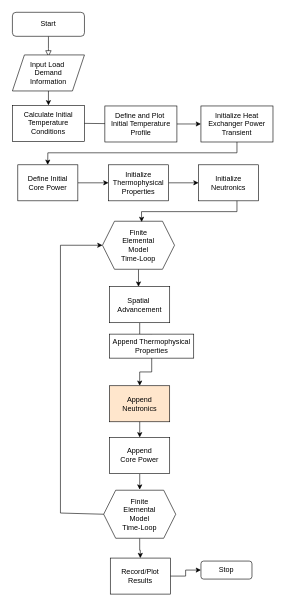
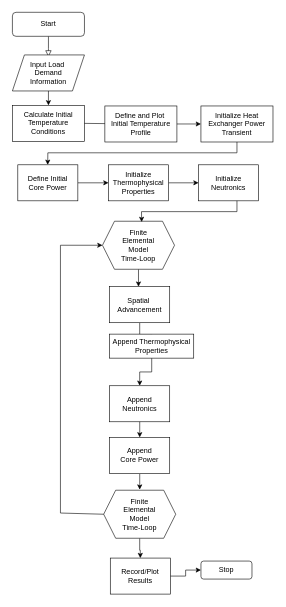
(140, 404) -> (140, 404)
